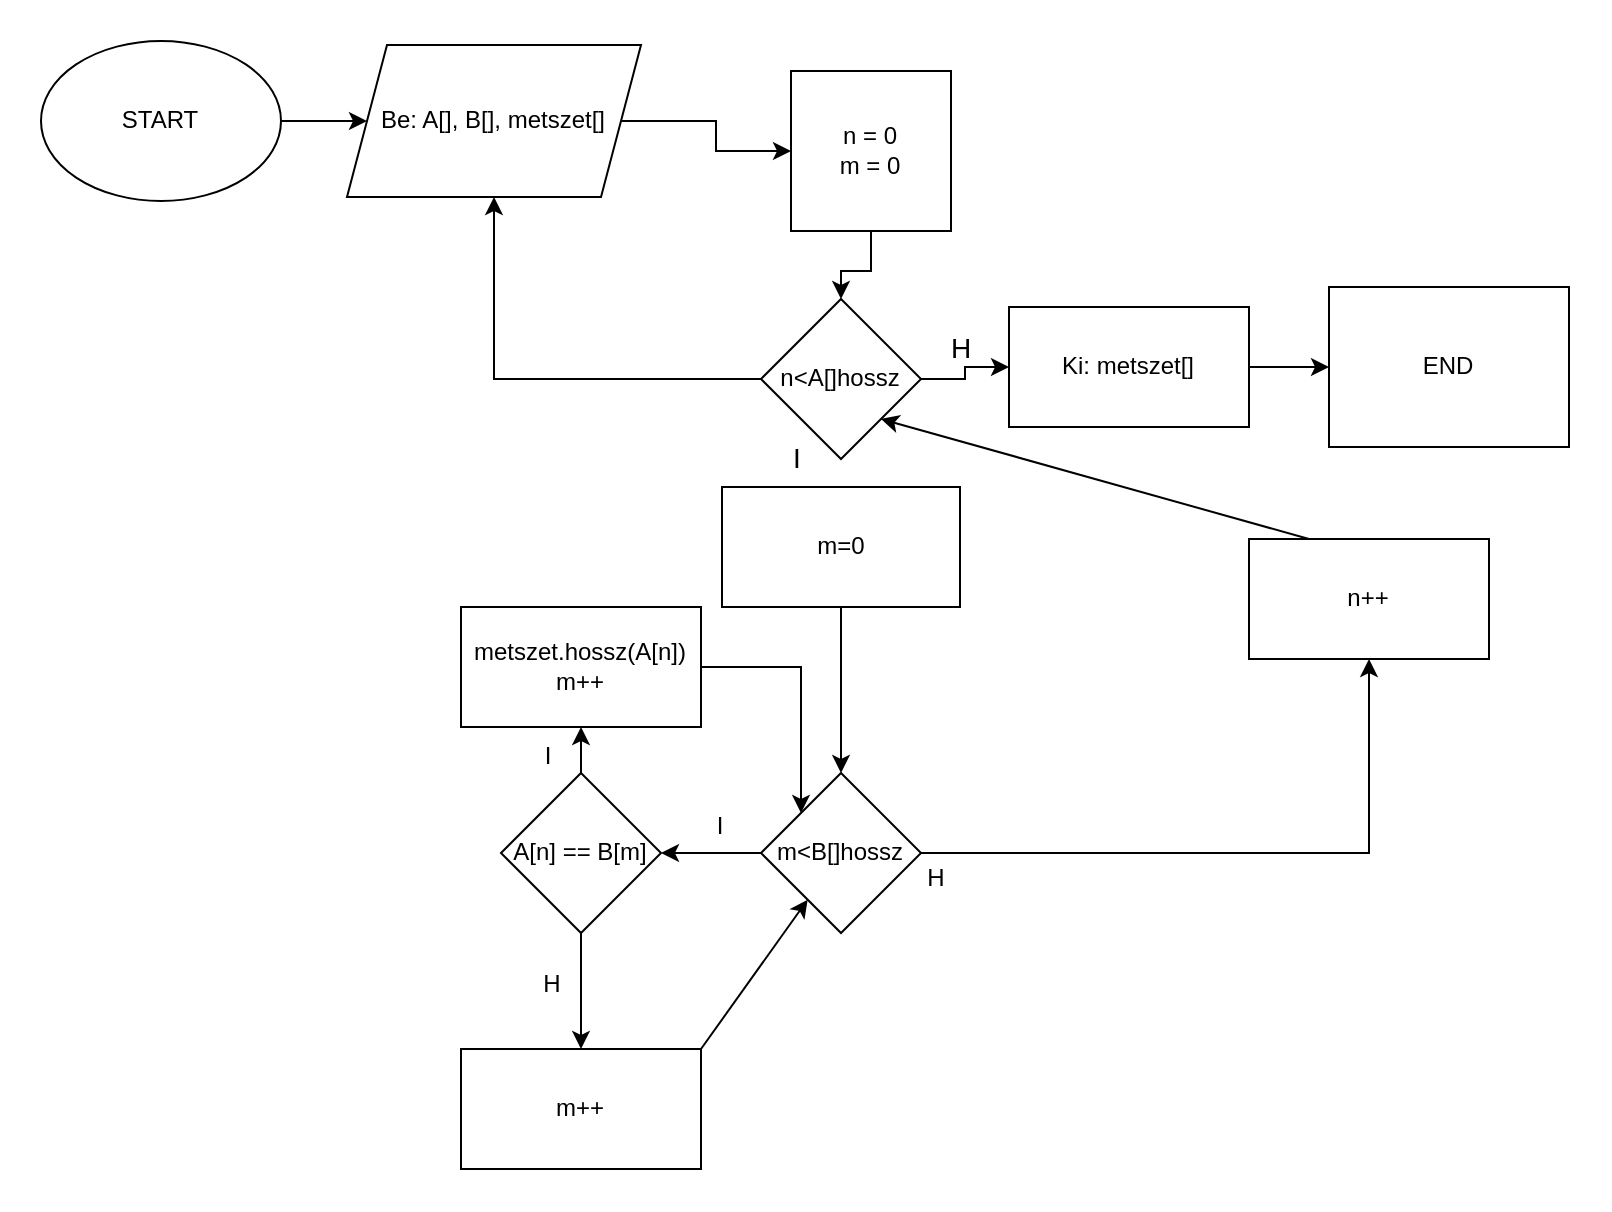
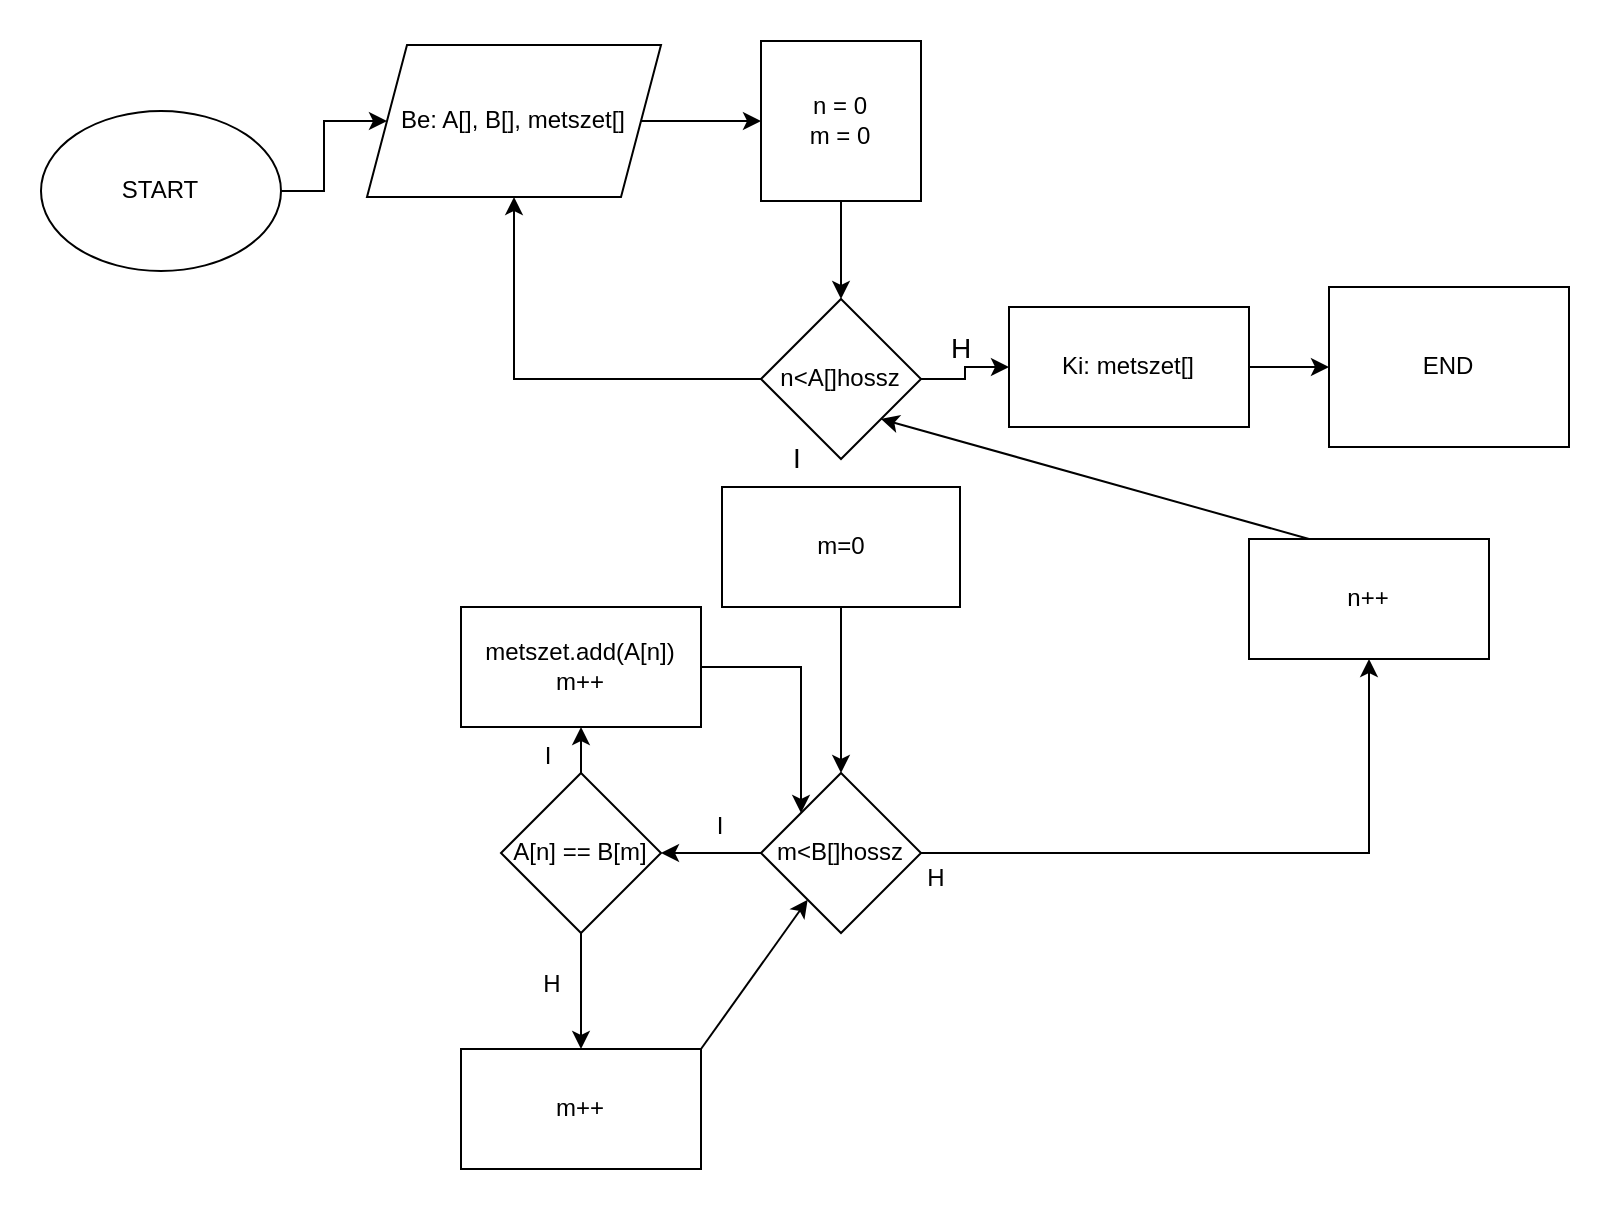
(161, 121) -> (161, 191)
(494, 121) -> (514, 121)
(871, 151) -> (841, 121)
(581, 667) -> (581, 667)
